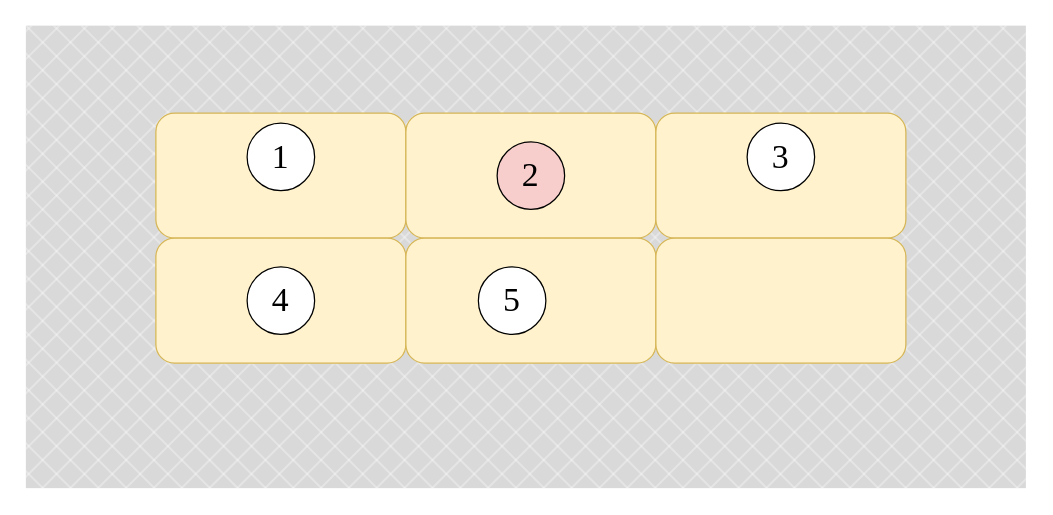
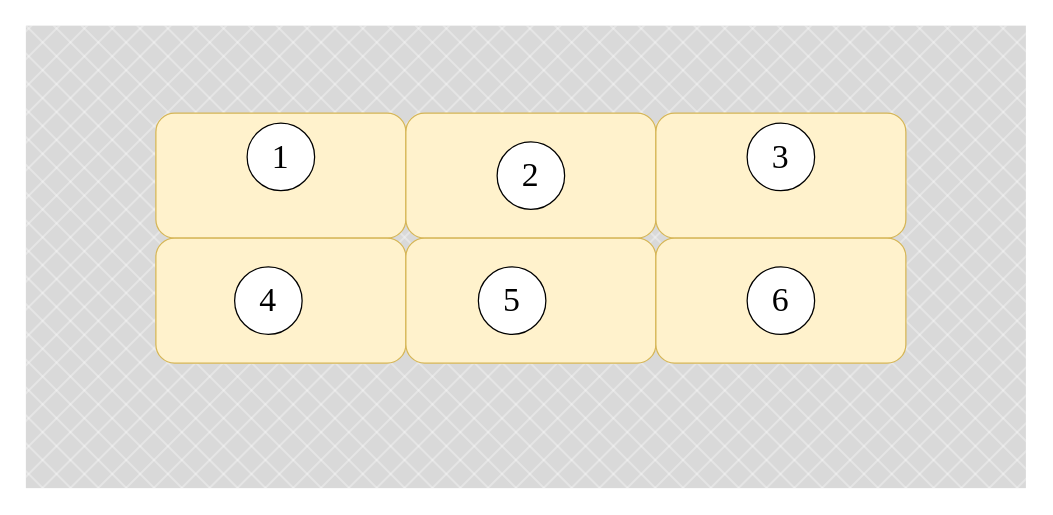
(531, 176) -> (531, 176)
(281, 301) -> (268, 301)
none -> (781, 301)
